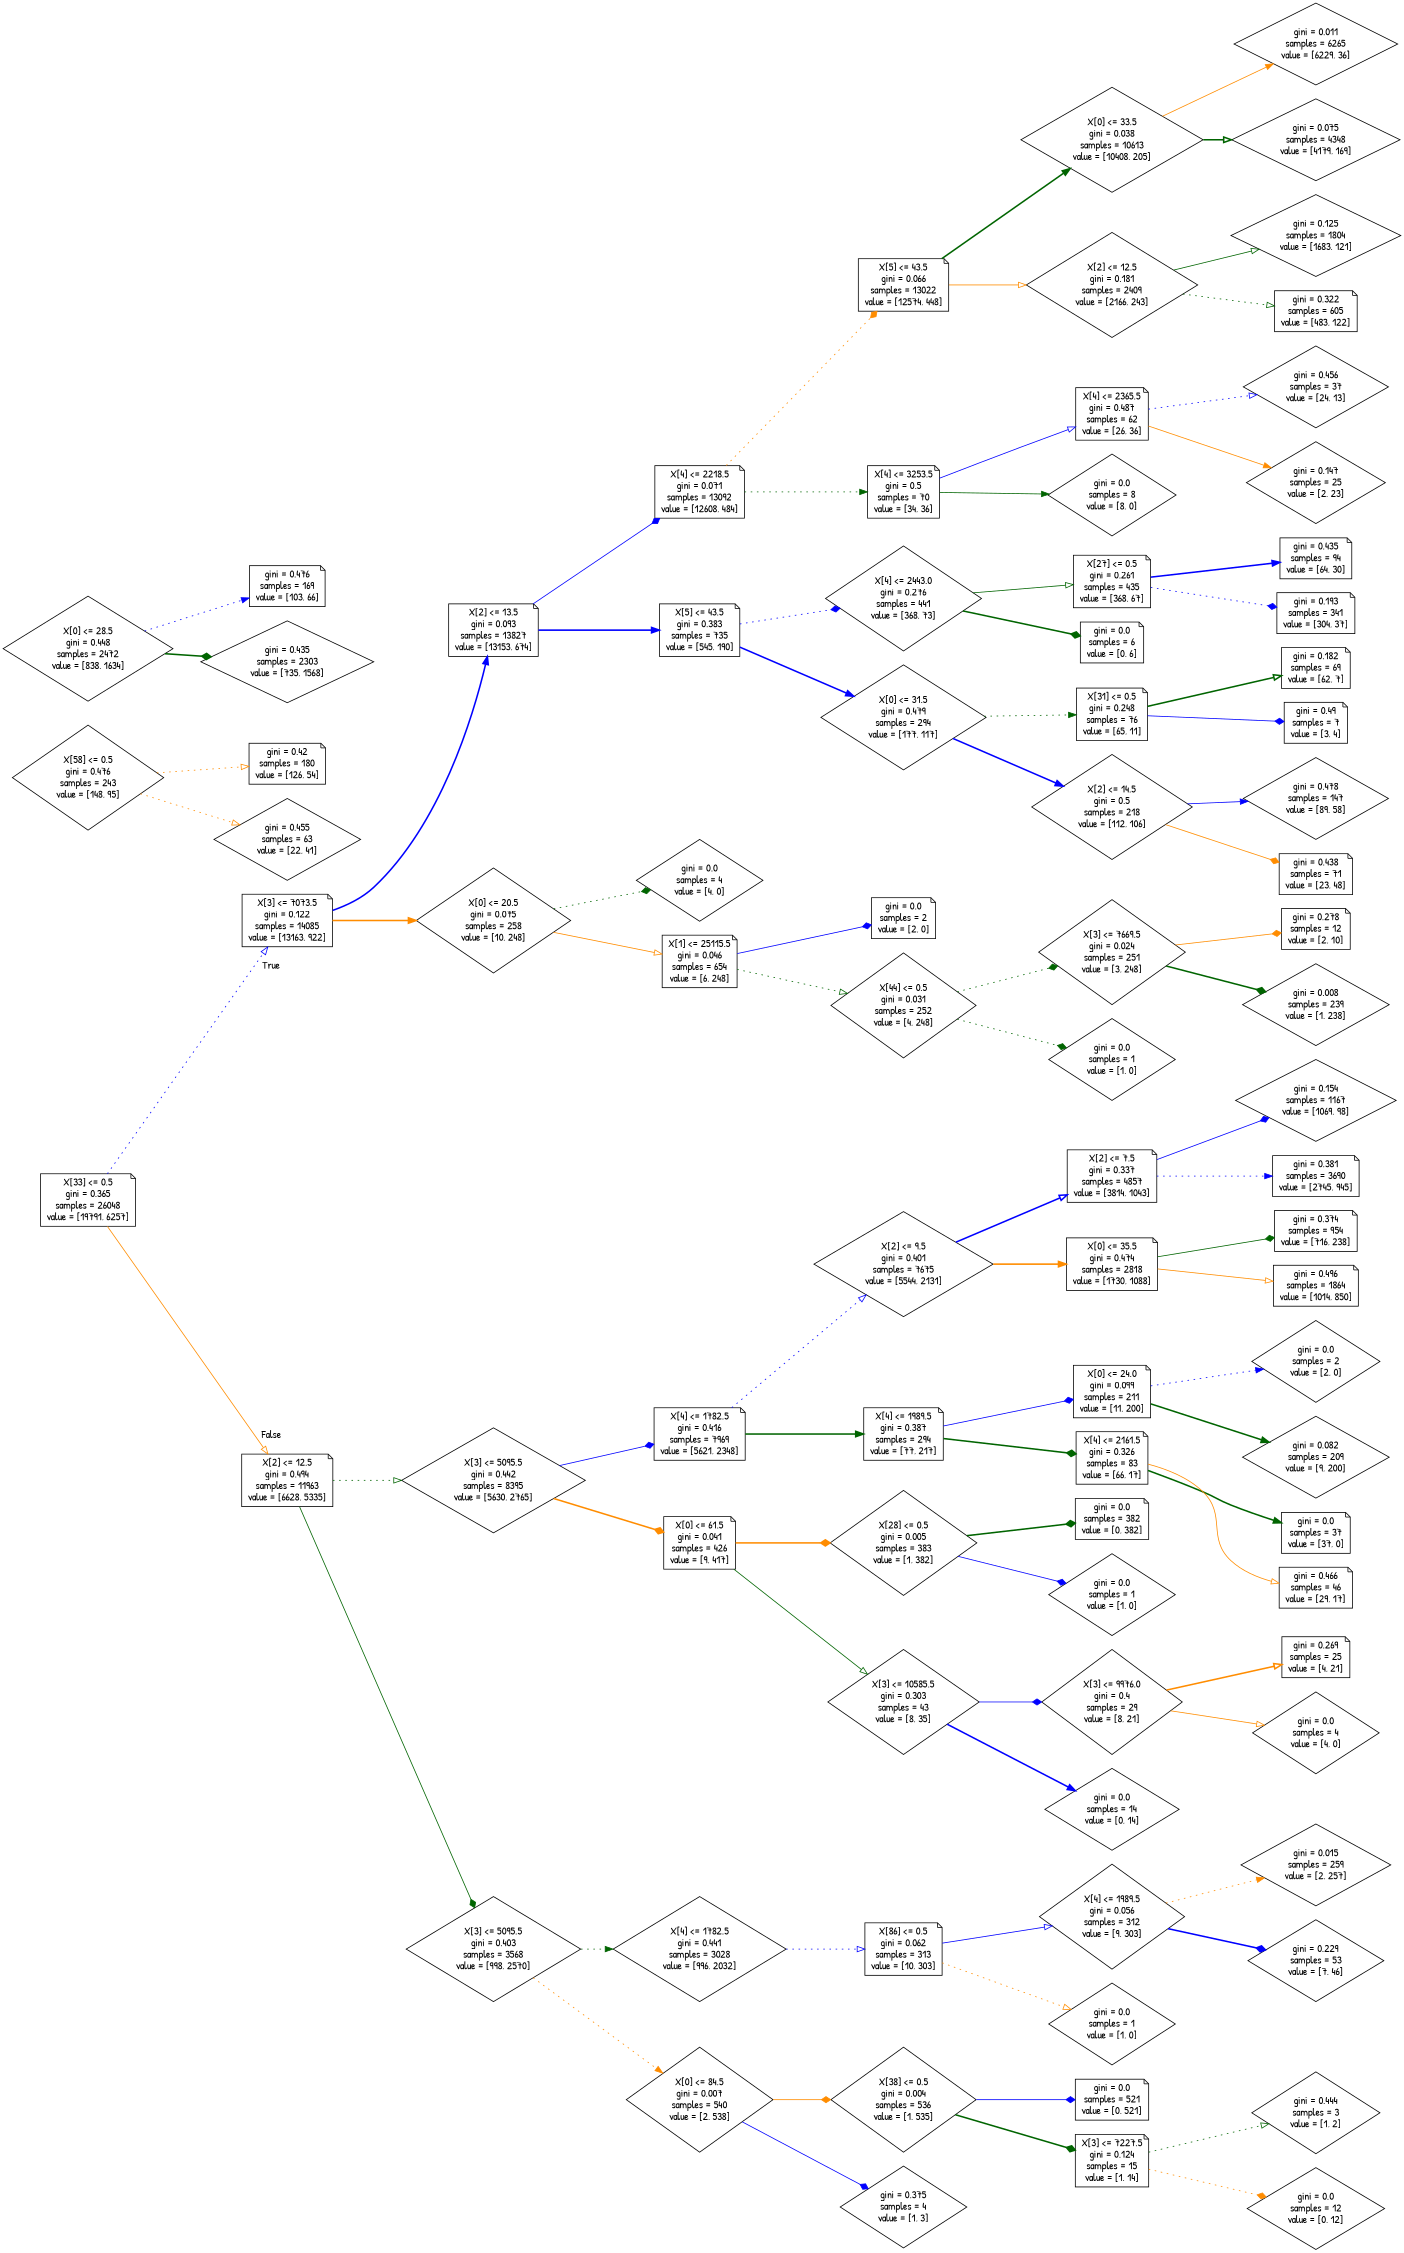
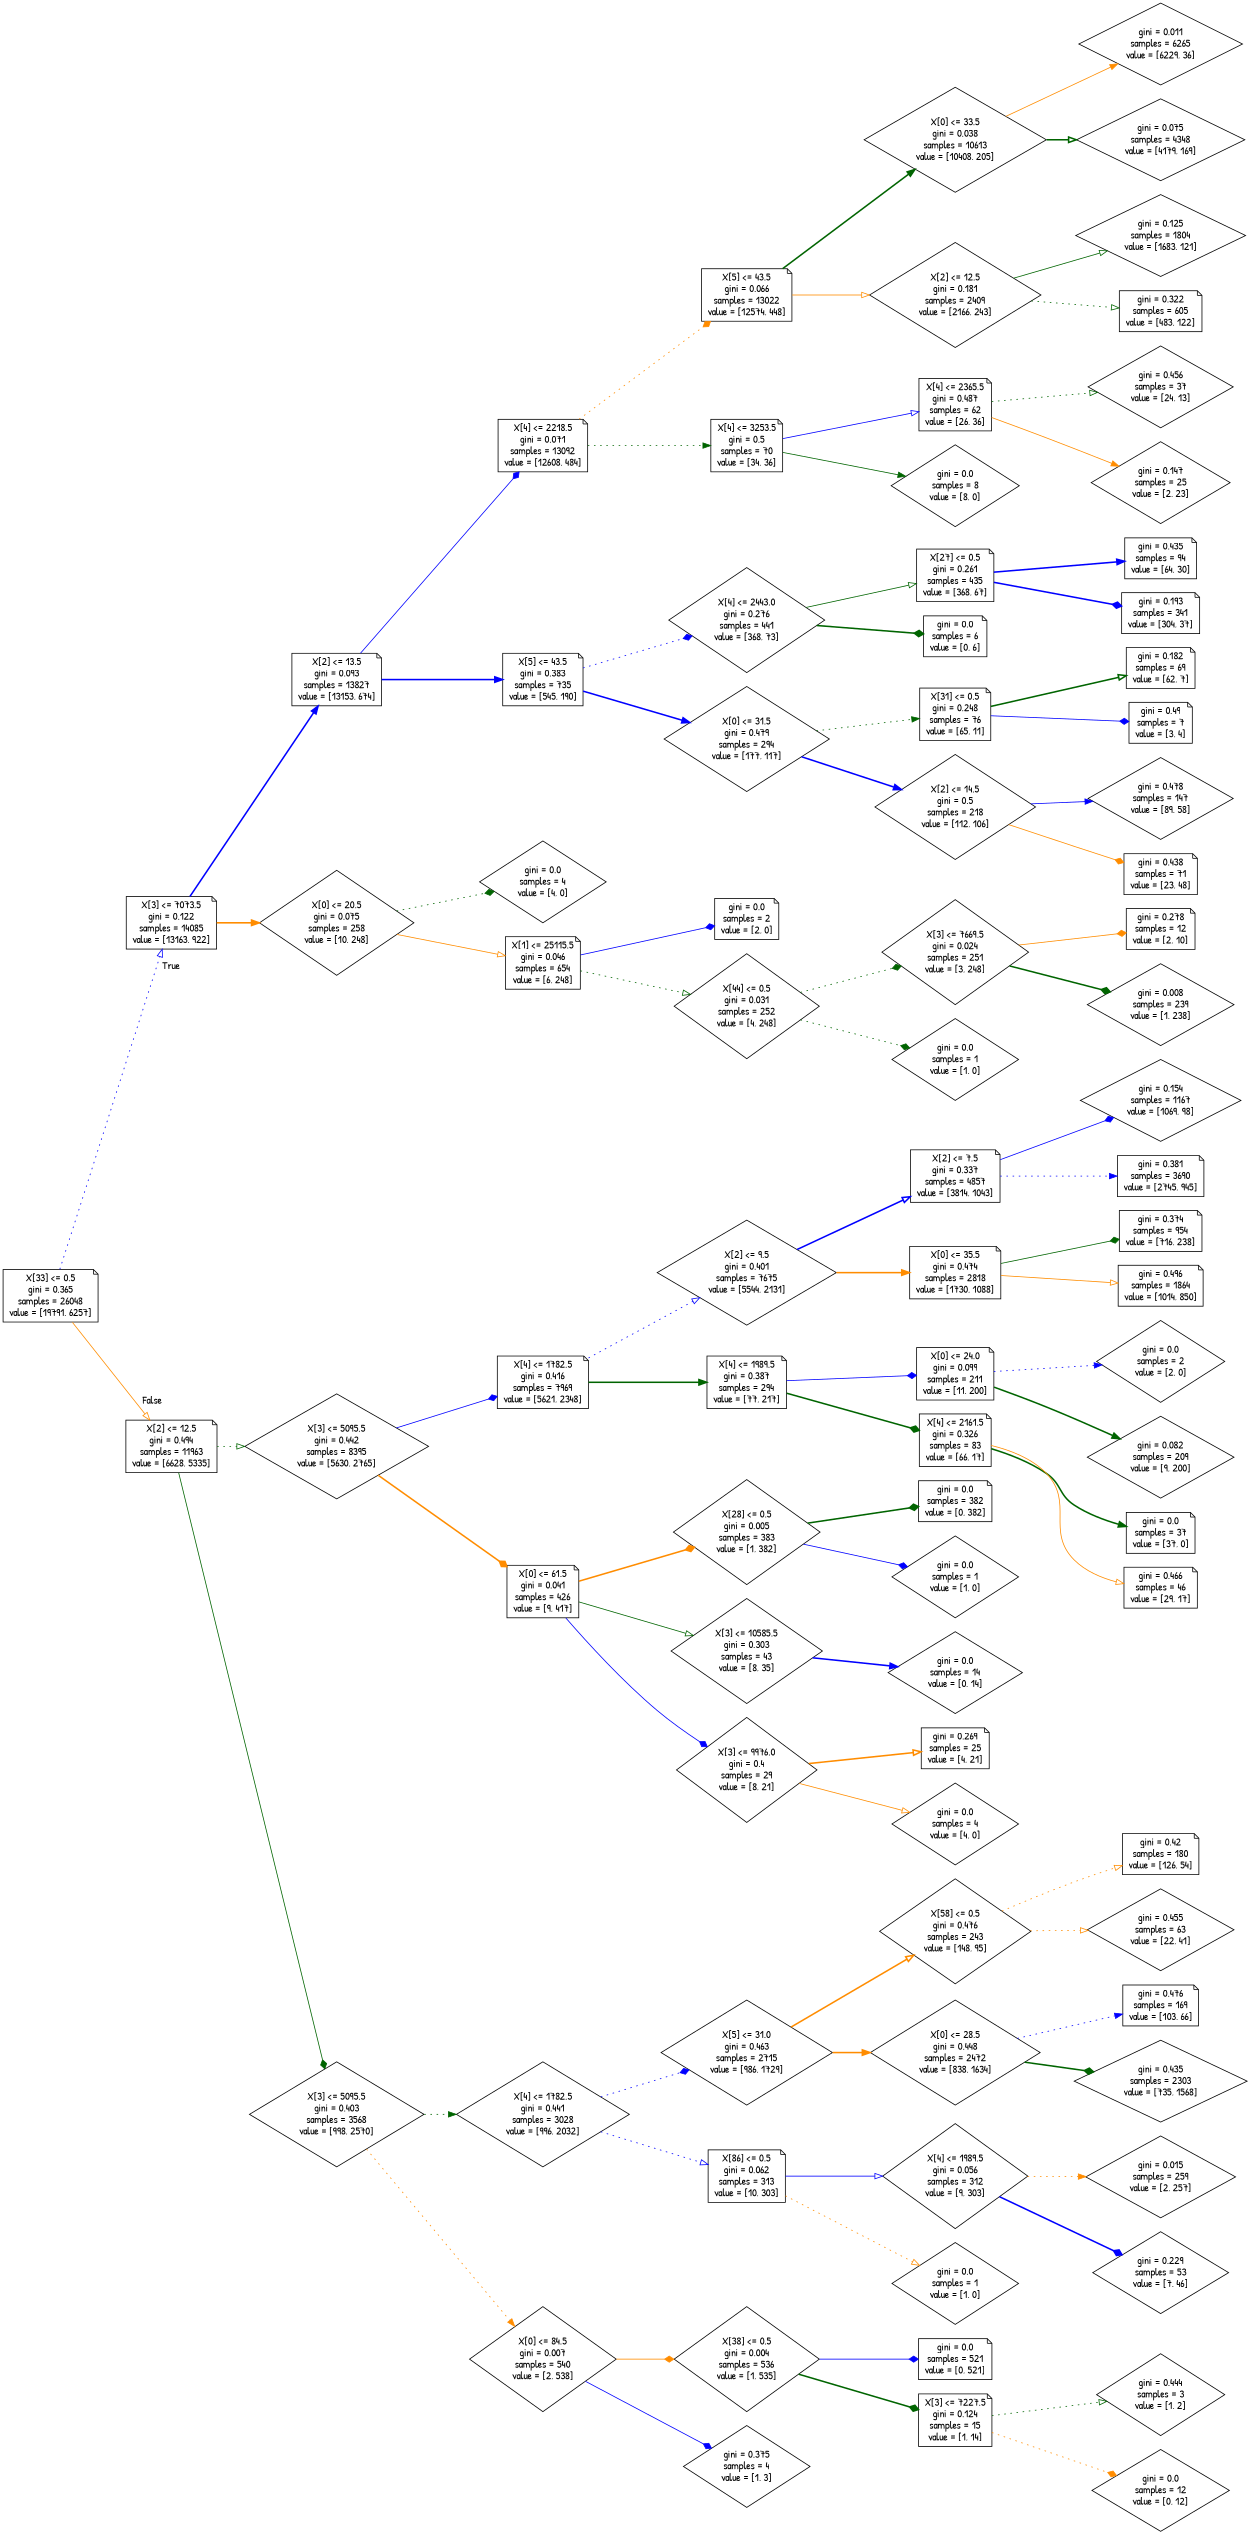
(1199, 402) -> (1041, 397)
(1209, 597) -> (1053, 593)
(1006, 1702) -> (628, 1684)
none -> (747, 2053)
